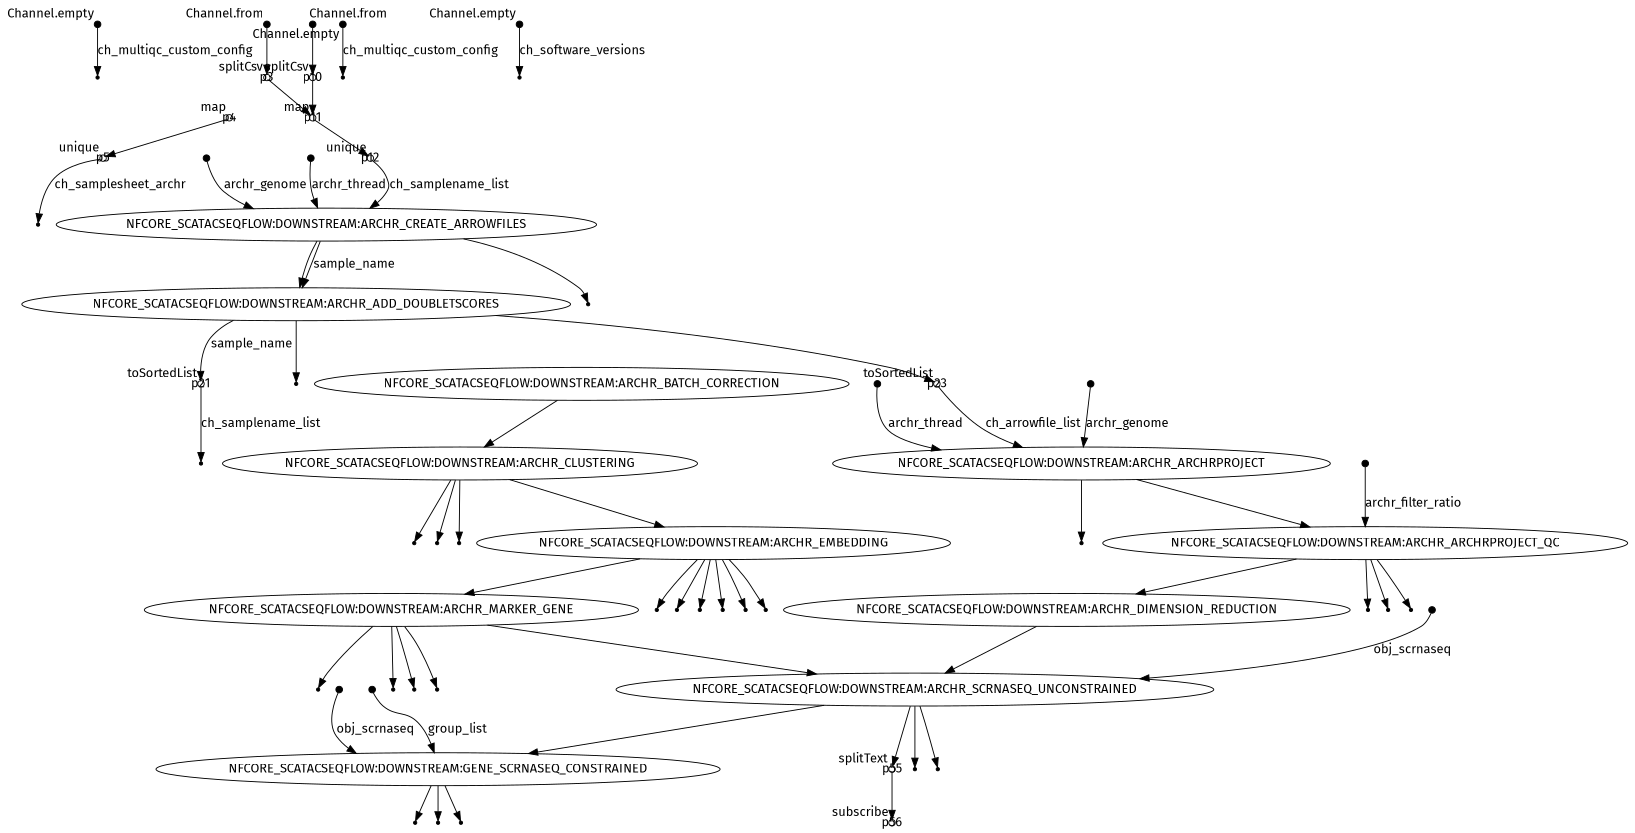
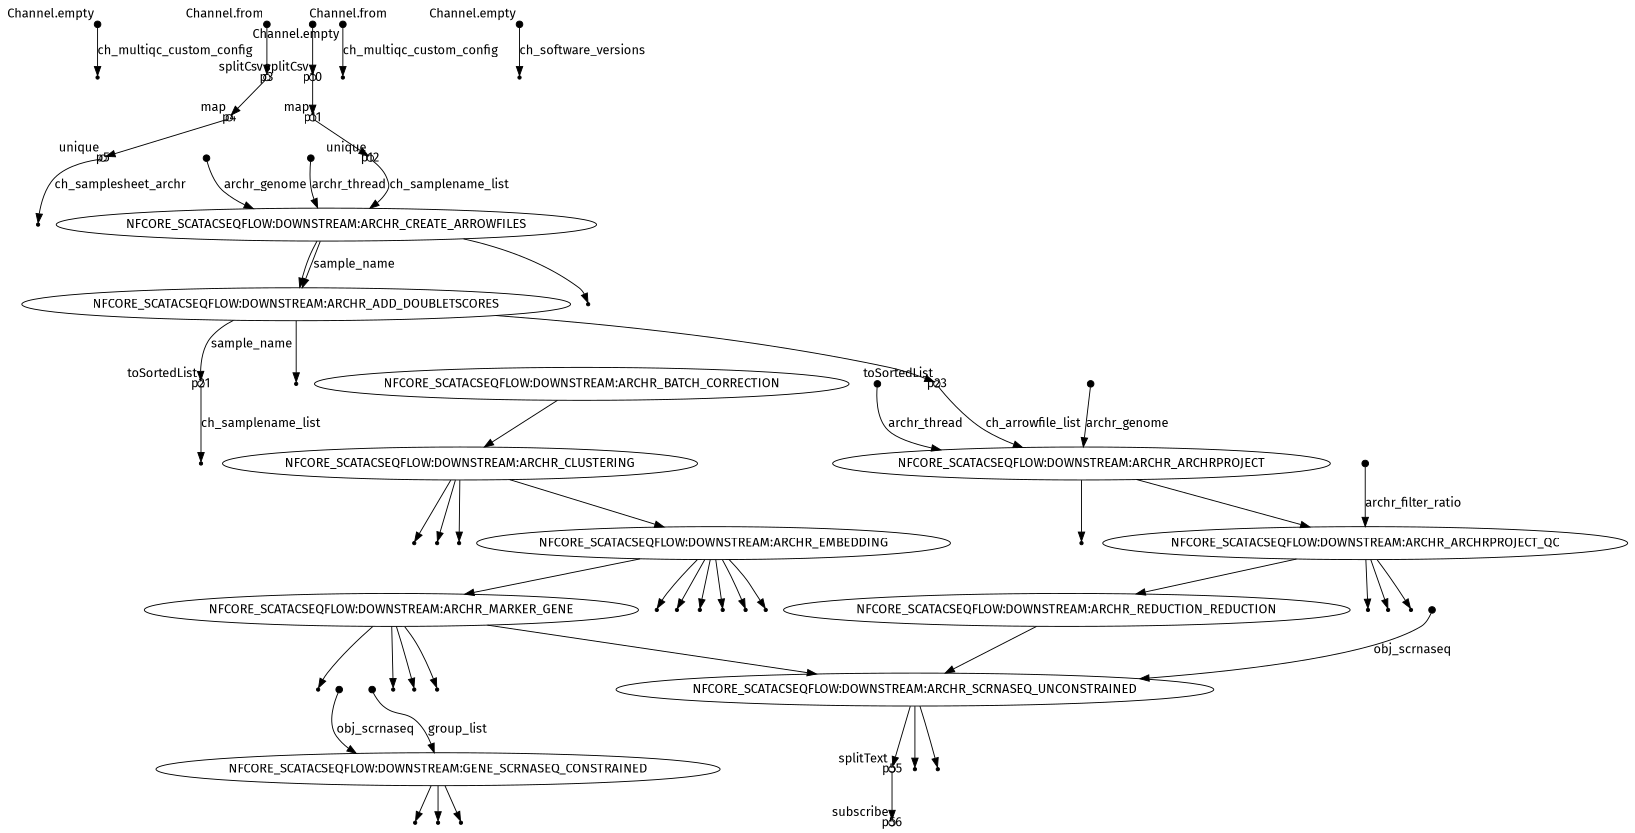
(286, 95) -> (251, 94)
(1067, 610) -> (1067, 610)
(681, 729) -> none
